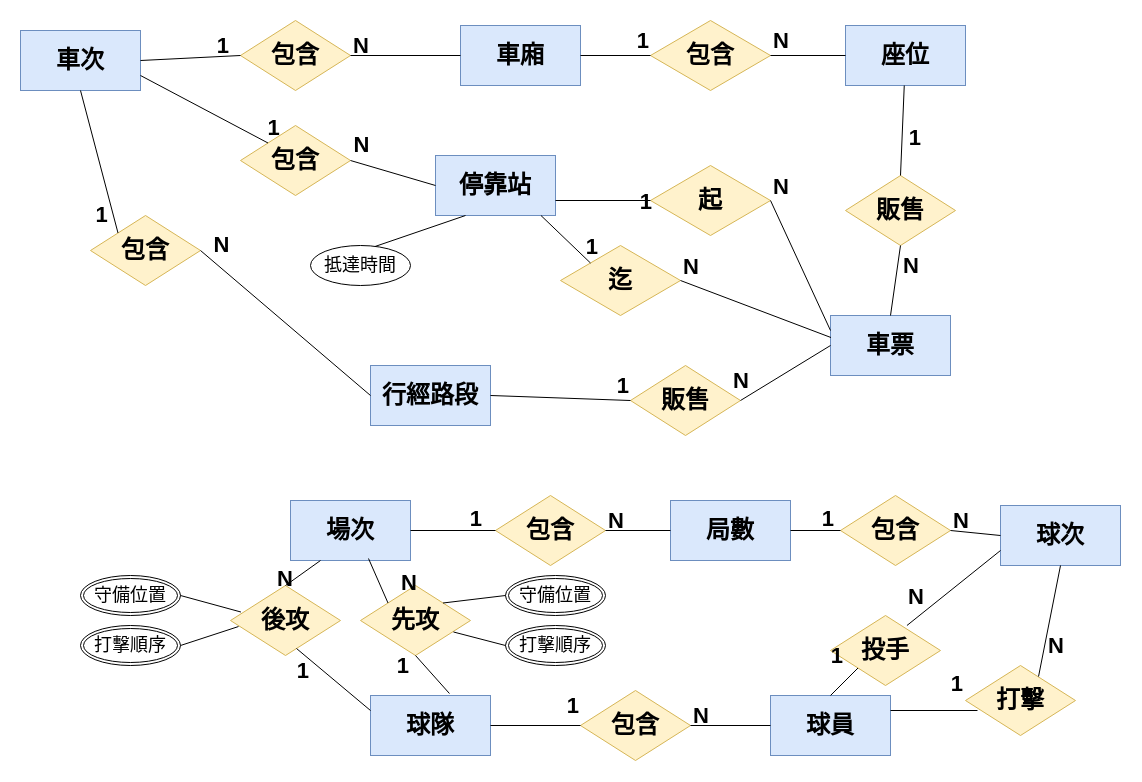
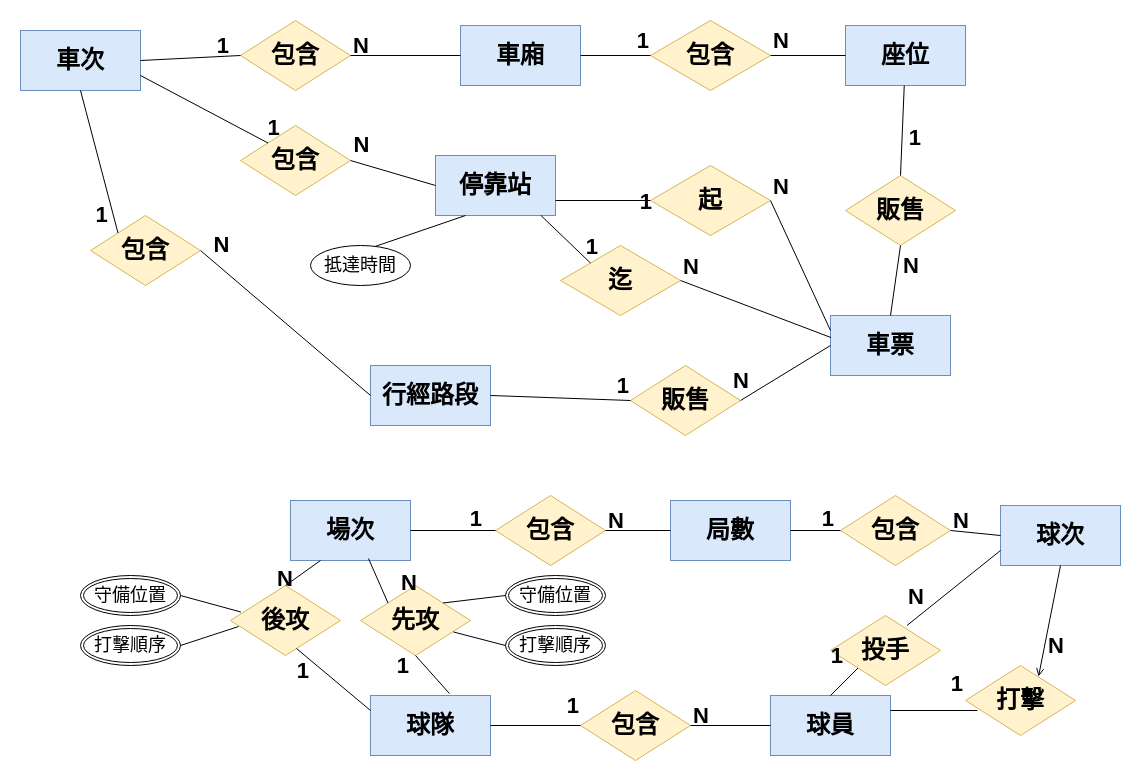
(1040, 672) -> (1040, 671)
